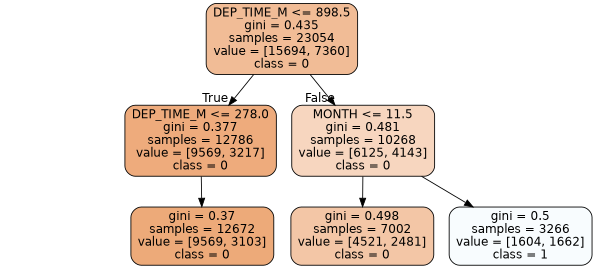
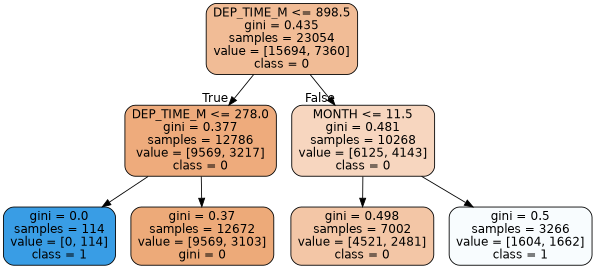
none -> (59, 236)
(202, 236) -> (202, 236)
